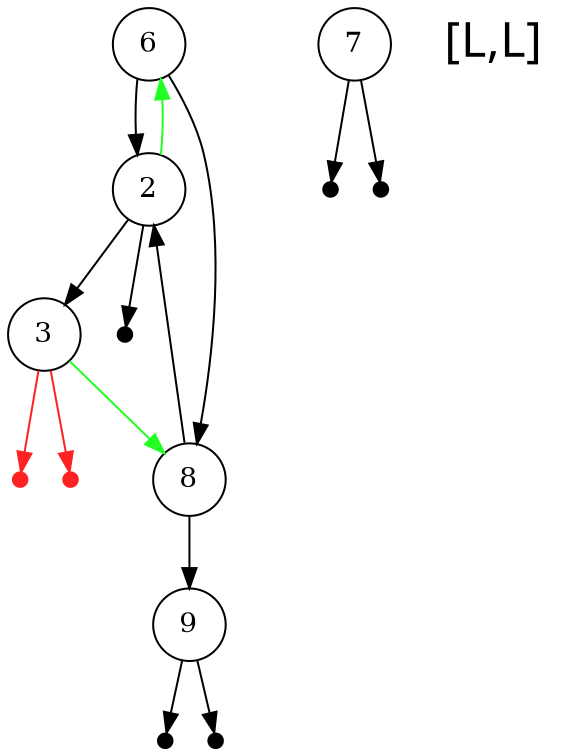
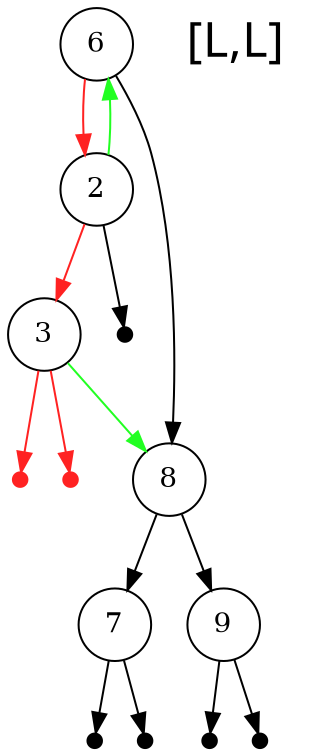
(136, 107) -> (83, 107)
(103, 254) -> (74, 252)
(171, 344) -> (146, 543)
